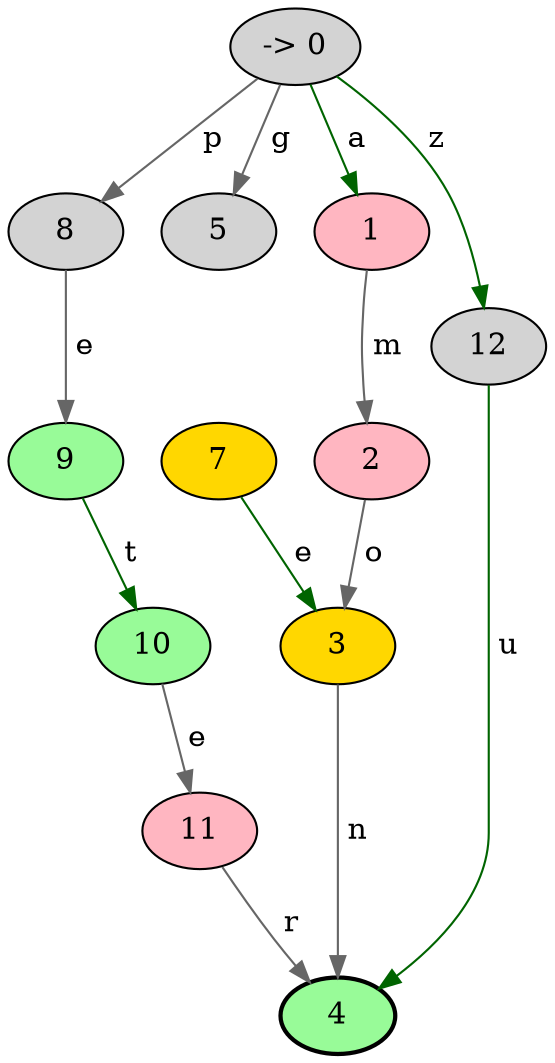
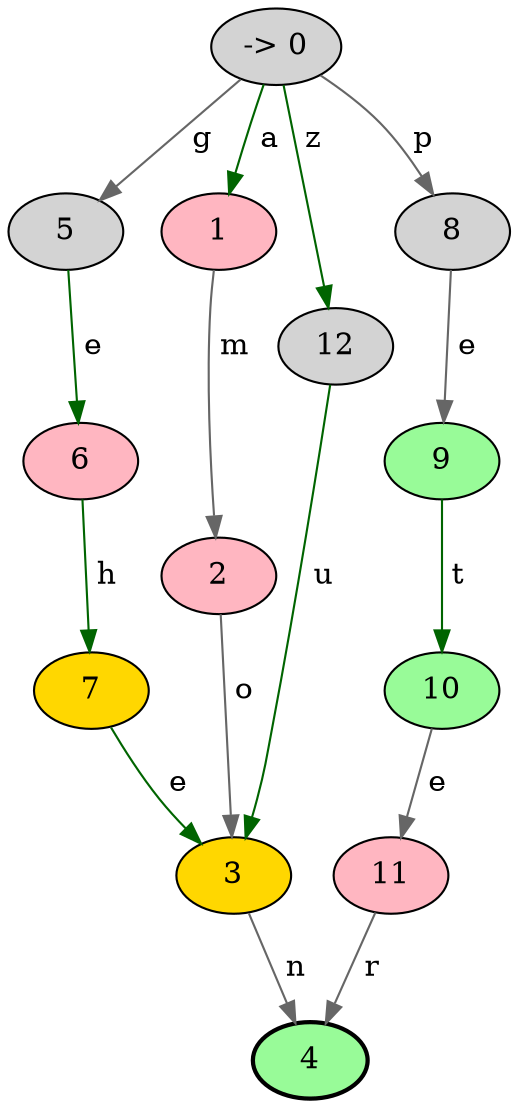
none -> (81, 461)
(489, 697) -> (295, 602)
